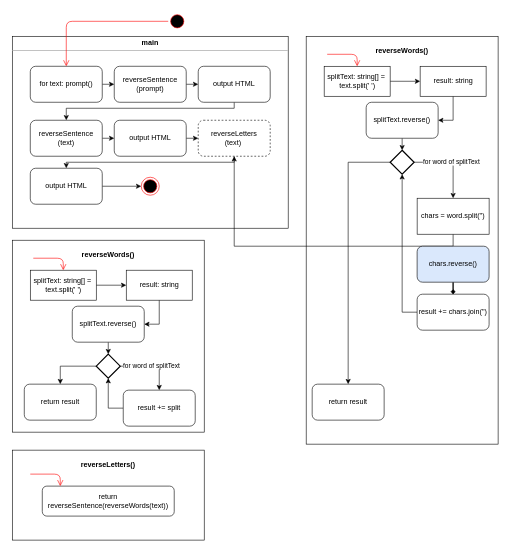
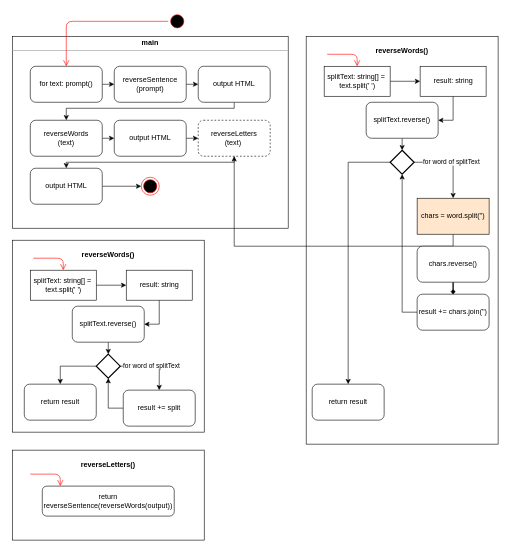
(66, 138) -> (66, 138)
(453, 216) -> (453, 216)
(453, 264) -> (453, 264)
(108, 501) -> (108, 501)
